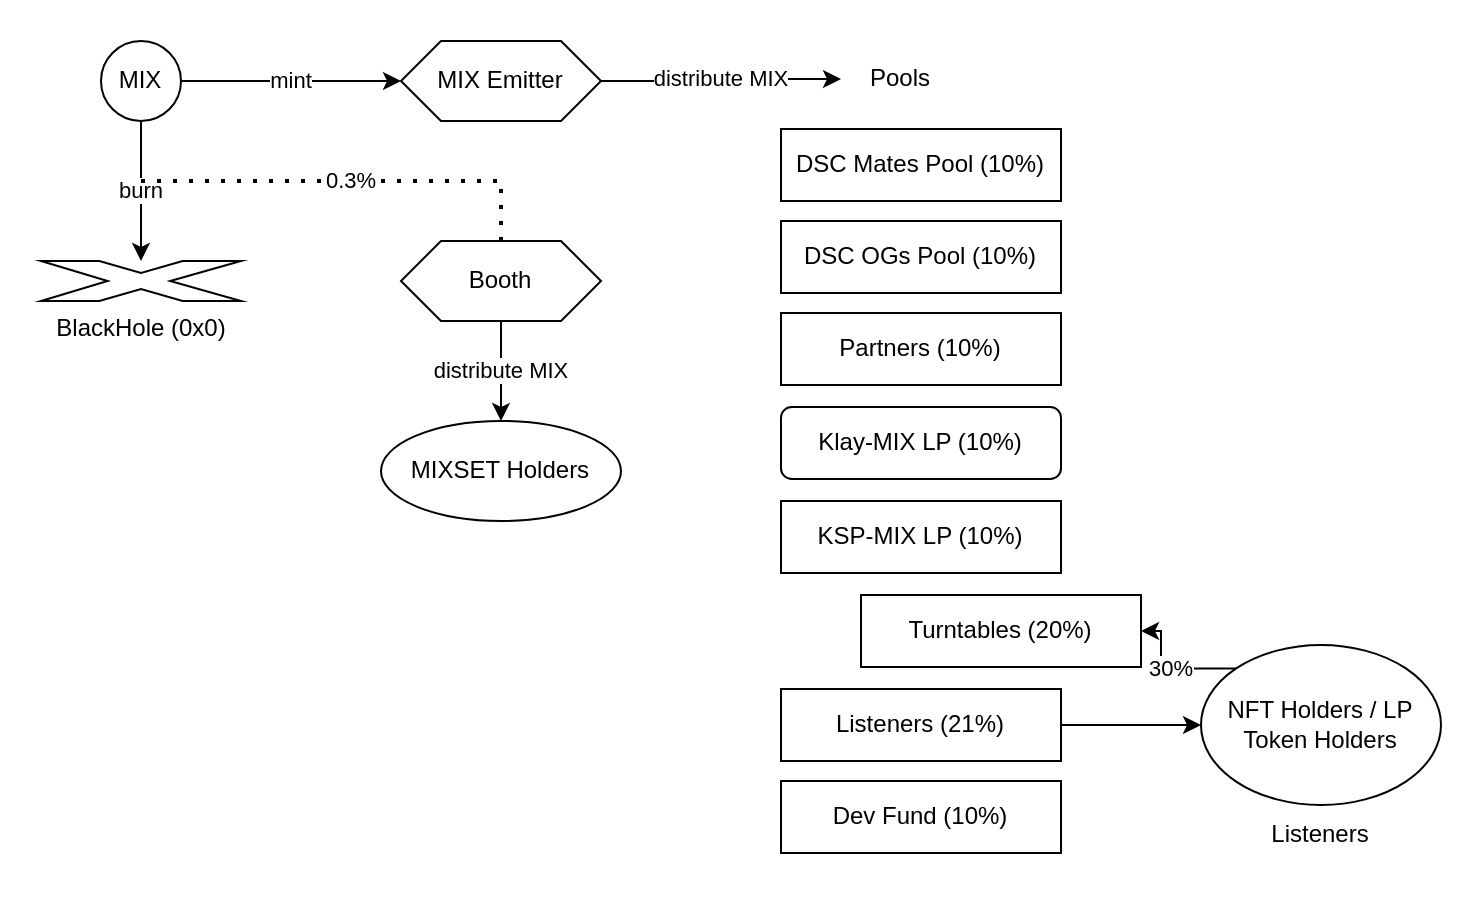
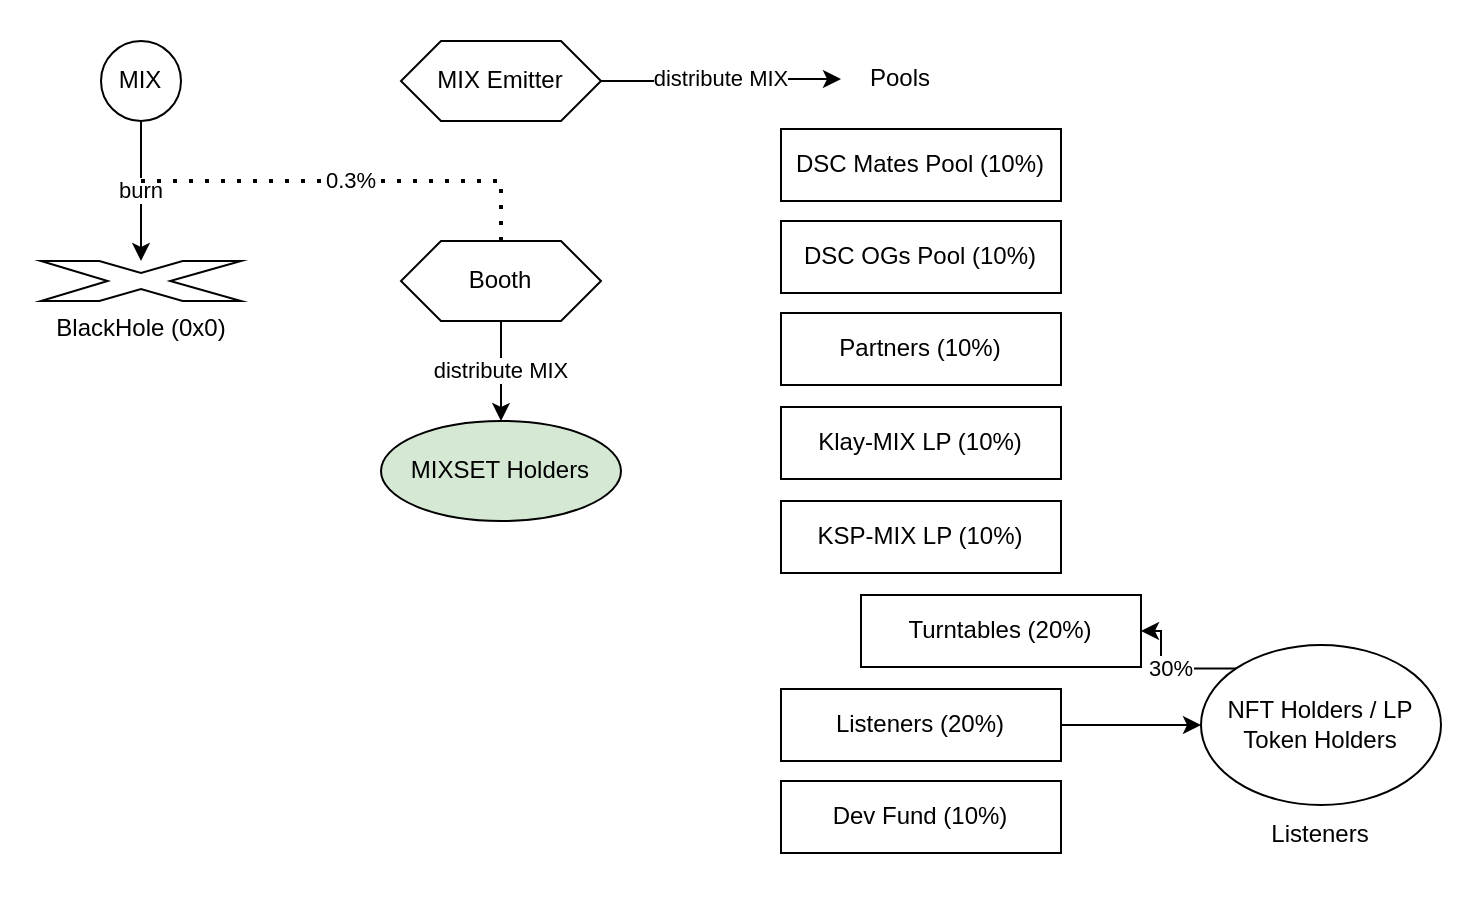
(284, 81) -> none
(921, 443) -> (921, 443)
(501, 471) -> (501, 471)
(921, 725) -> (921, 725)
